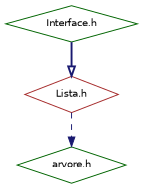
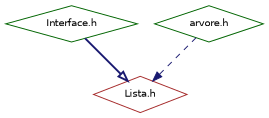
(72, 125) -> (178, 56)
